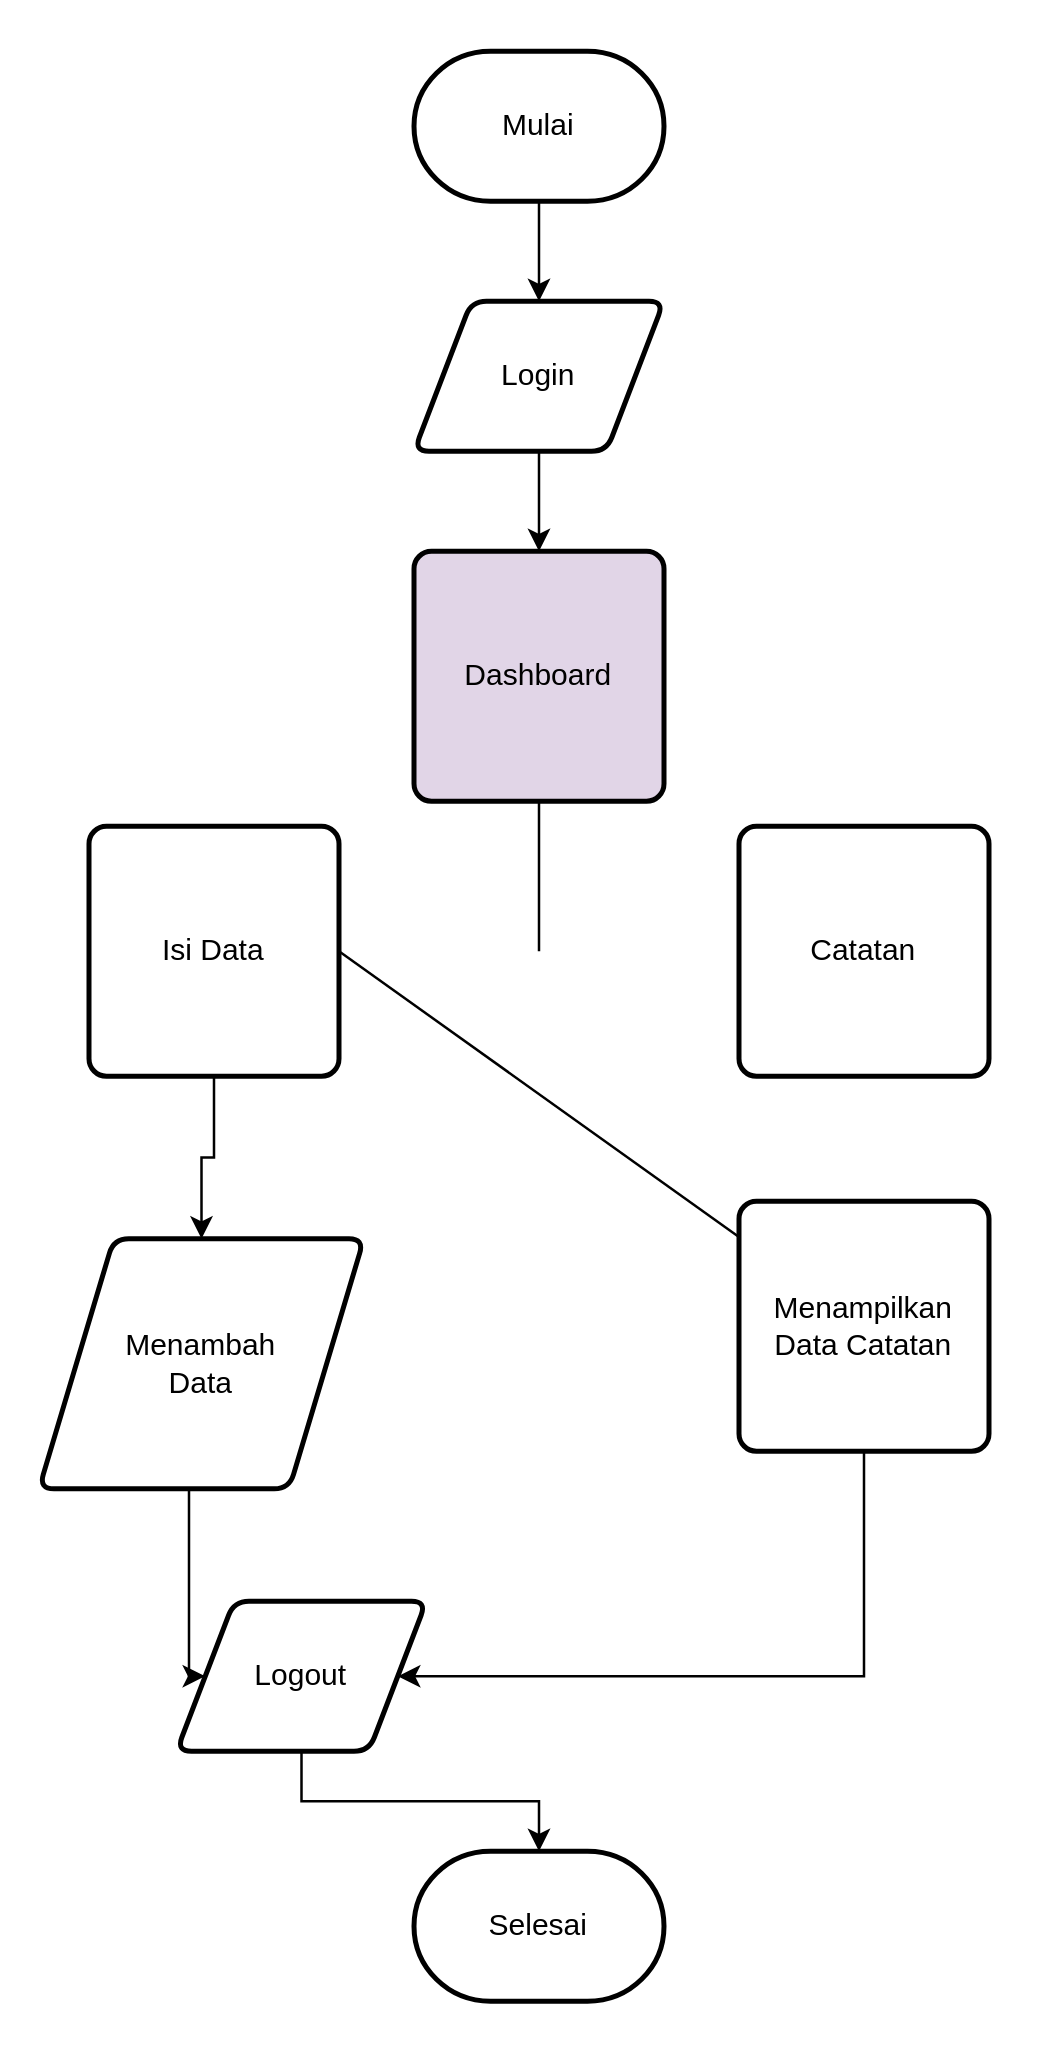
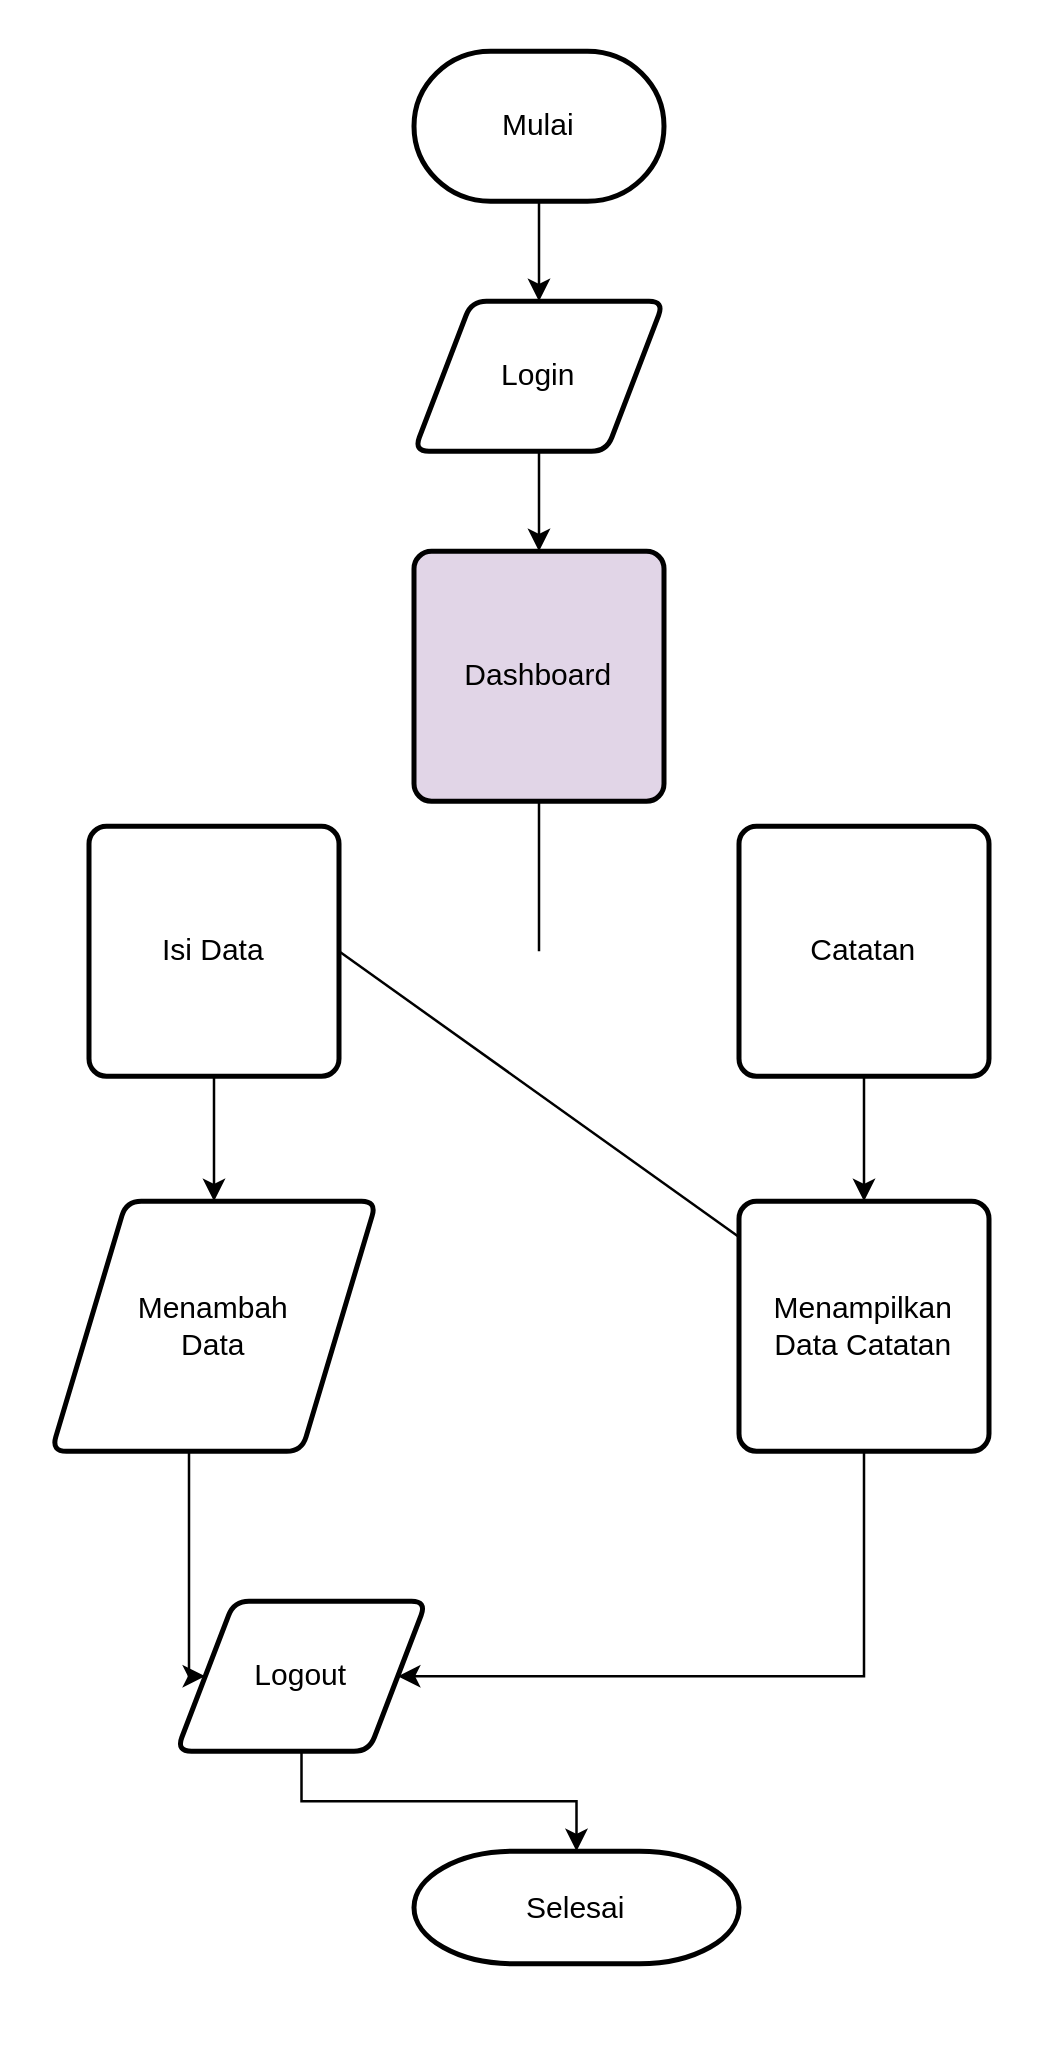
none -> (864, 1131)
(201, 1364) -> (214, 1326)
(539, 1926) -> (576, 1908)
